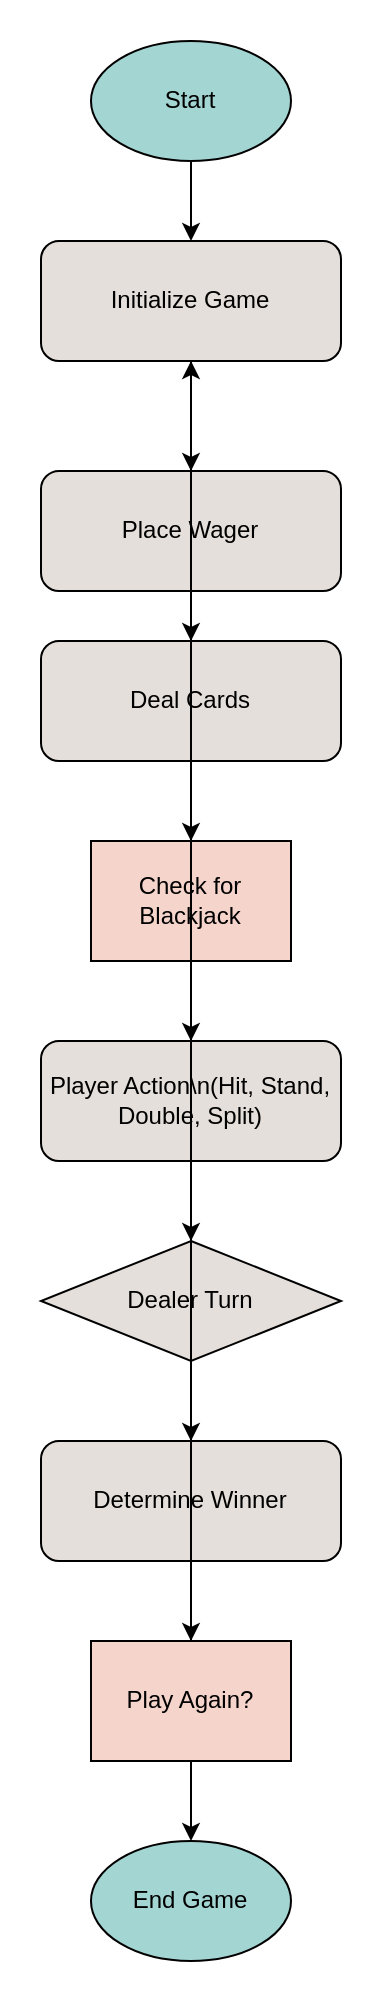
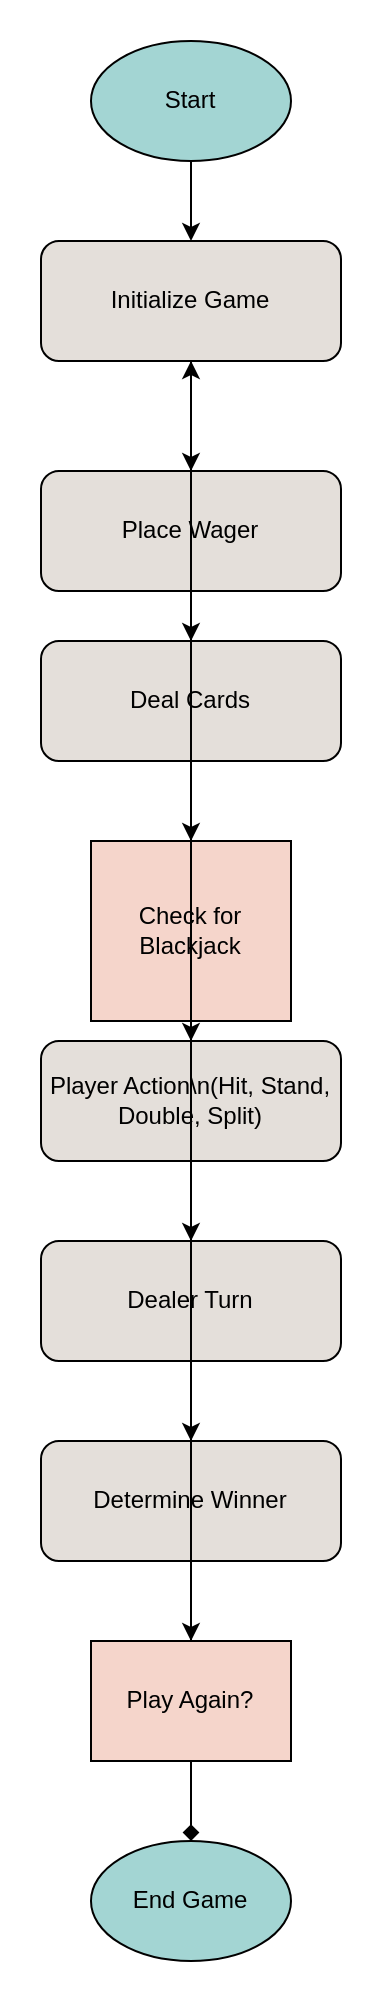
(191, 901) -> (191, 931)
(191, 1301) -> (191, 1301)
(191, 1826) -> (191, 1825)
